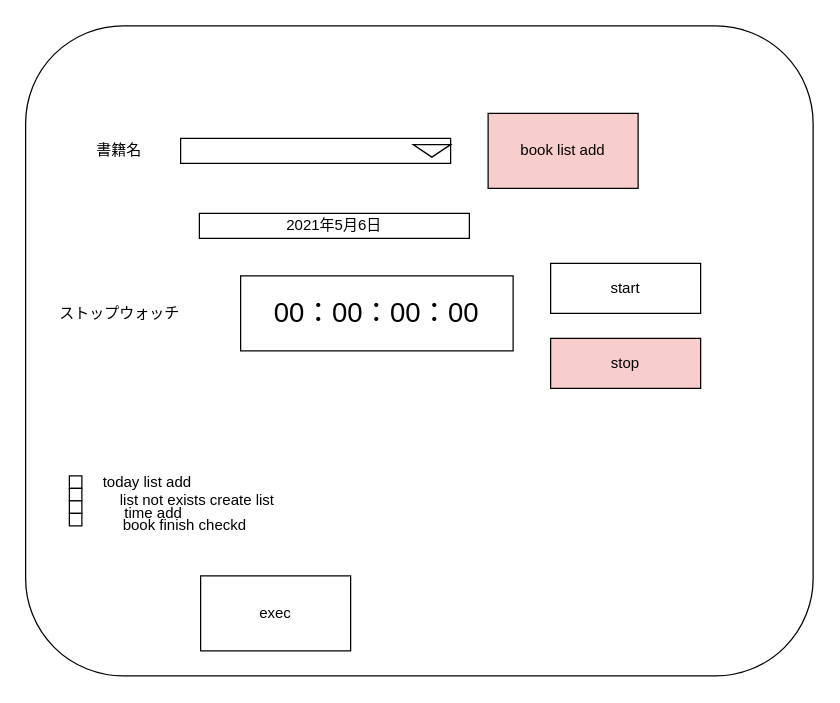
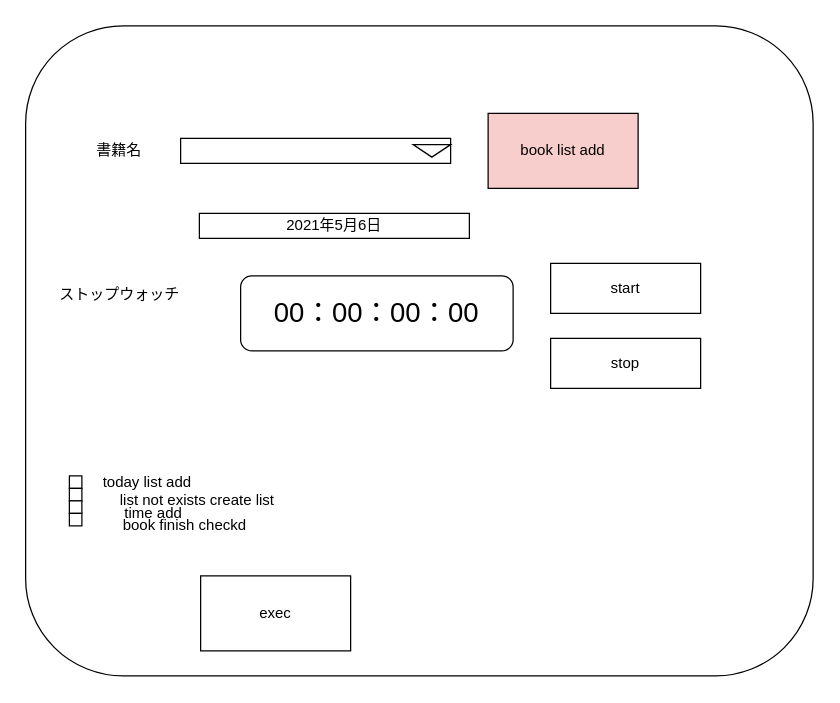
(119, 313) -> (119, 294)
(377, 313) -> (377, 313)
(626, 363) -> (626, 363)
